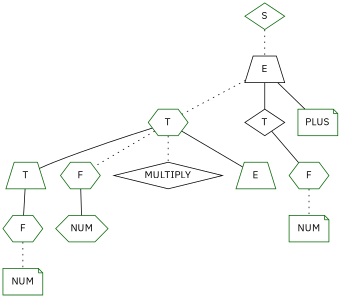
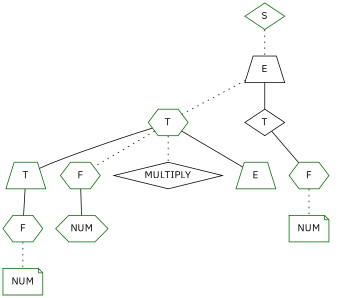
(318, 122) -> none
